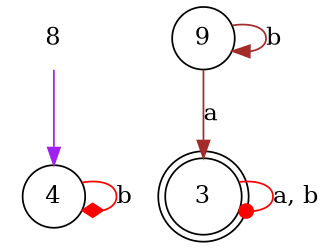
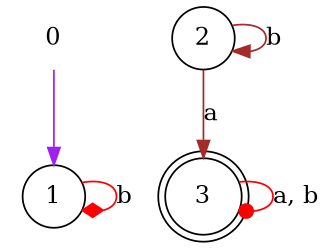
(54, 38) -> (54, 38)
(203, 38) -> (203, 38)
(54, 196) -> (54, 196)
